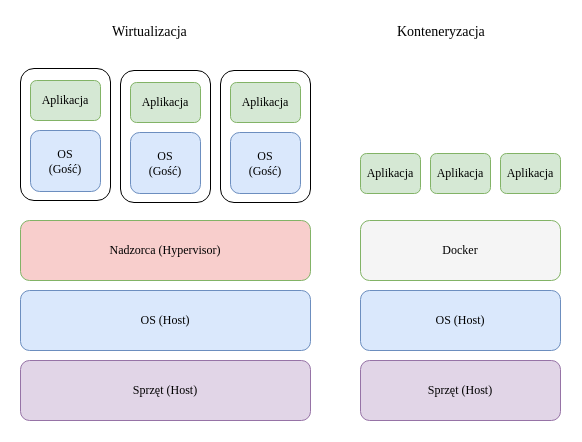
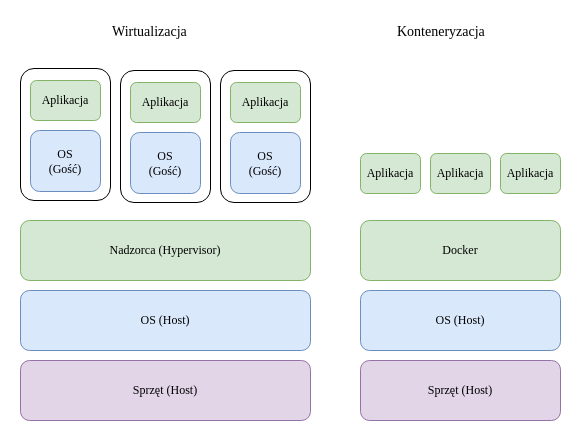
(166, 251) -> (166, 251)
(461, 251) -> (461, 251)
